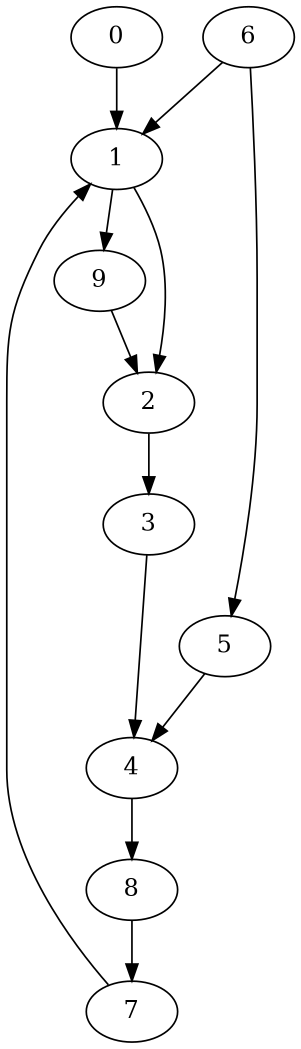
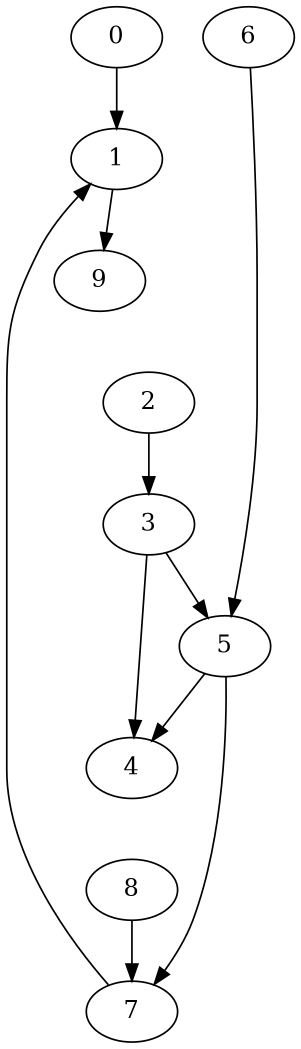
(189, 92) -> none
(164, 269) -> none
(121, 334) -> none
none -> (182, 578)
(132, 821) -> none
none -> (216, 829)
